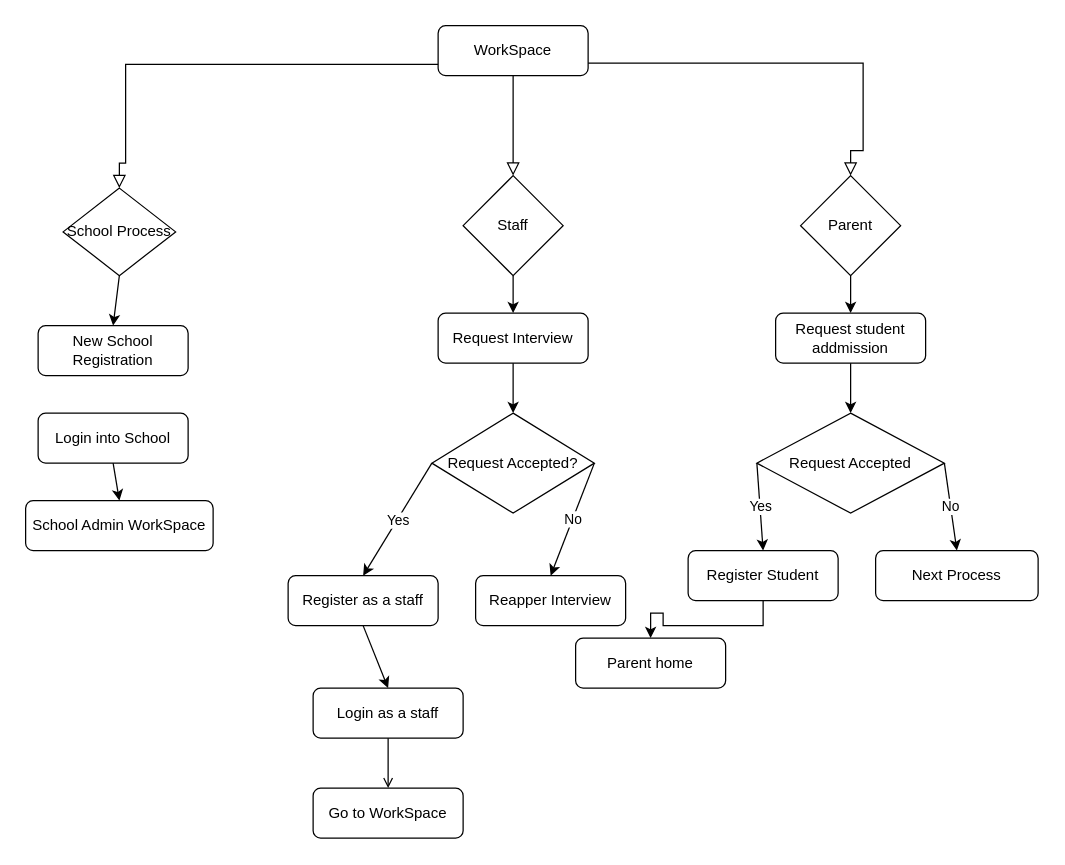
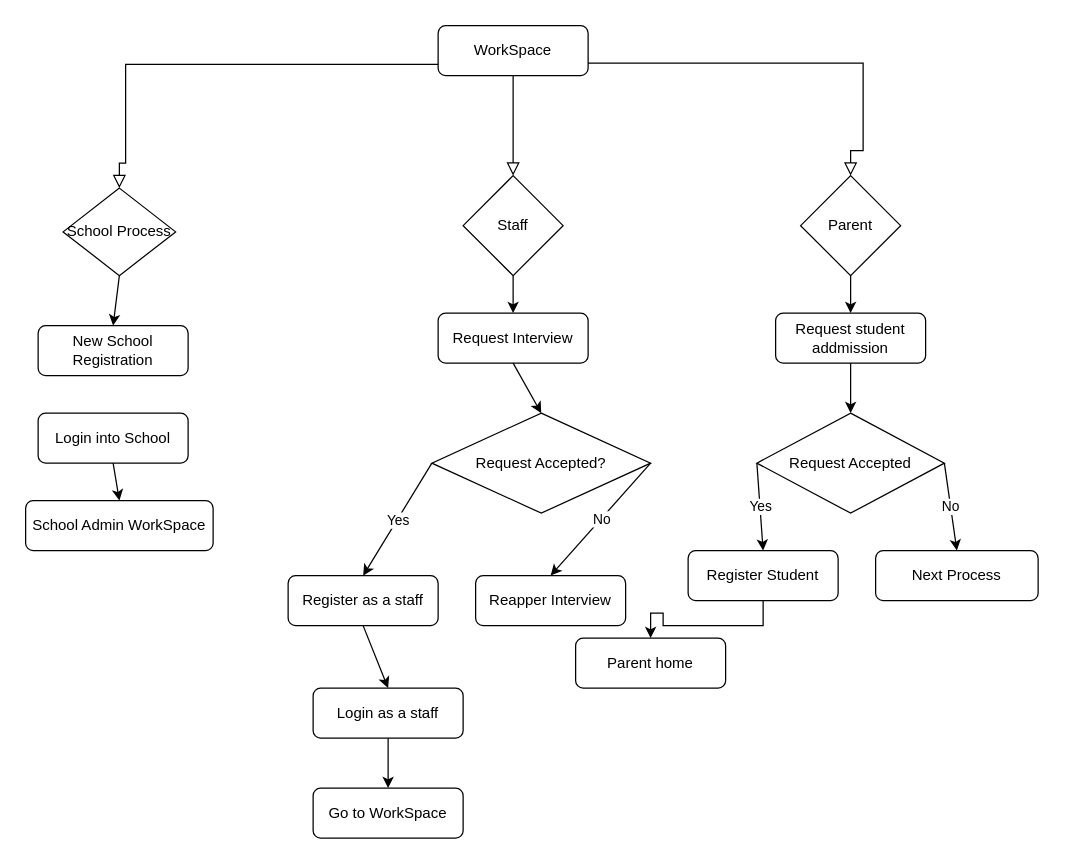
(513, 463) -> (541, 463)
(388, 780) -> (388, 778)
